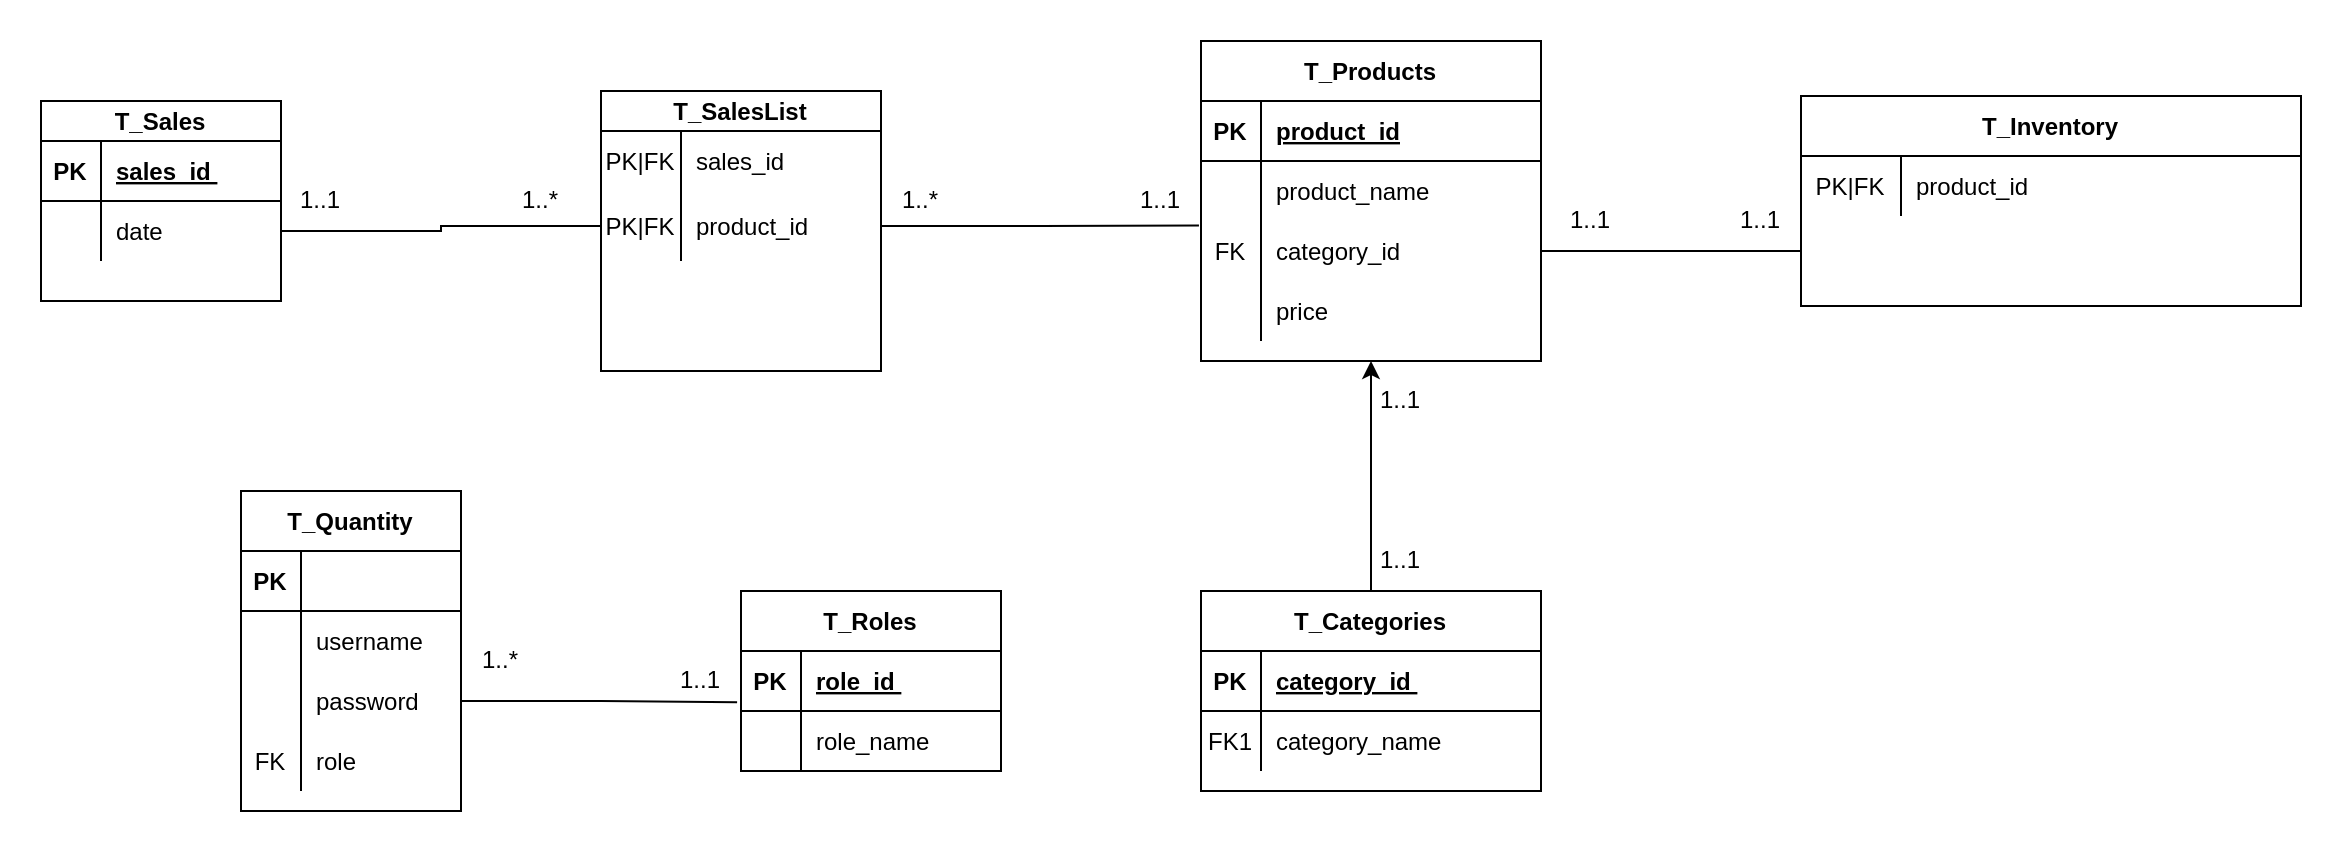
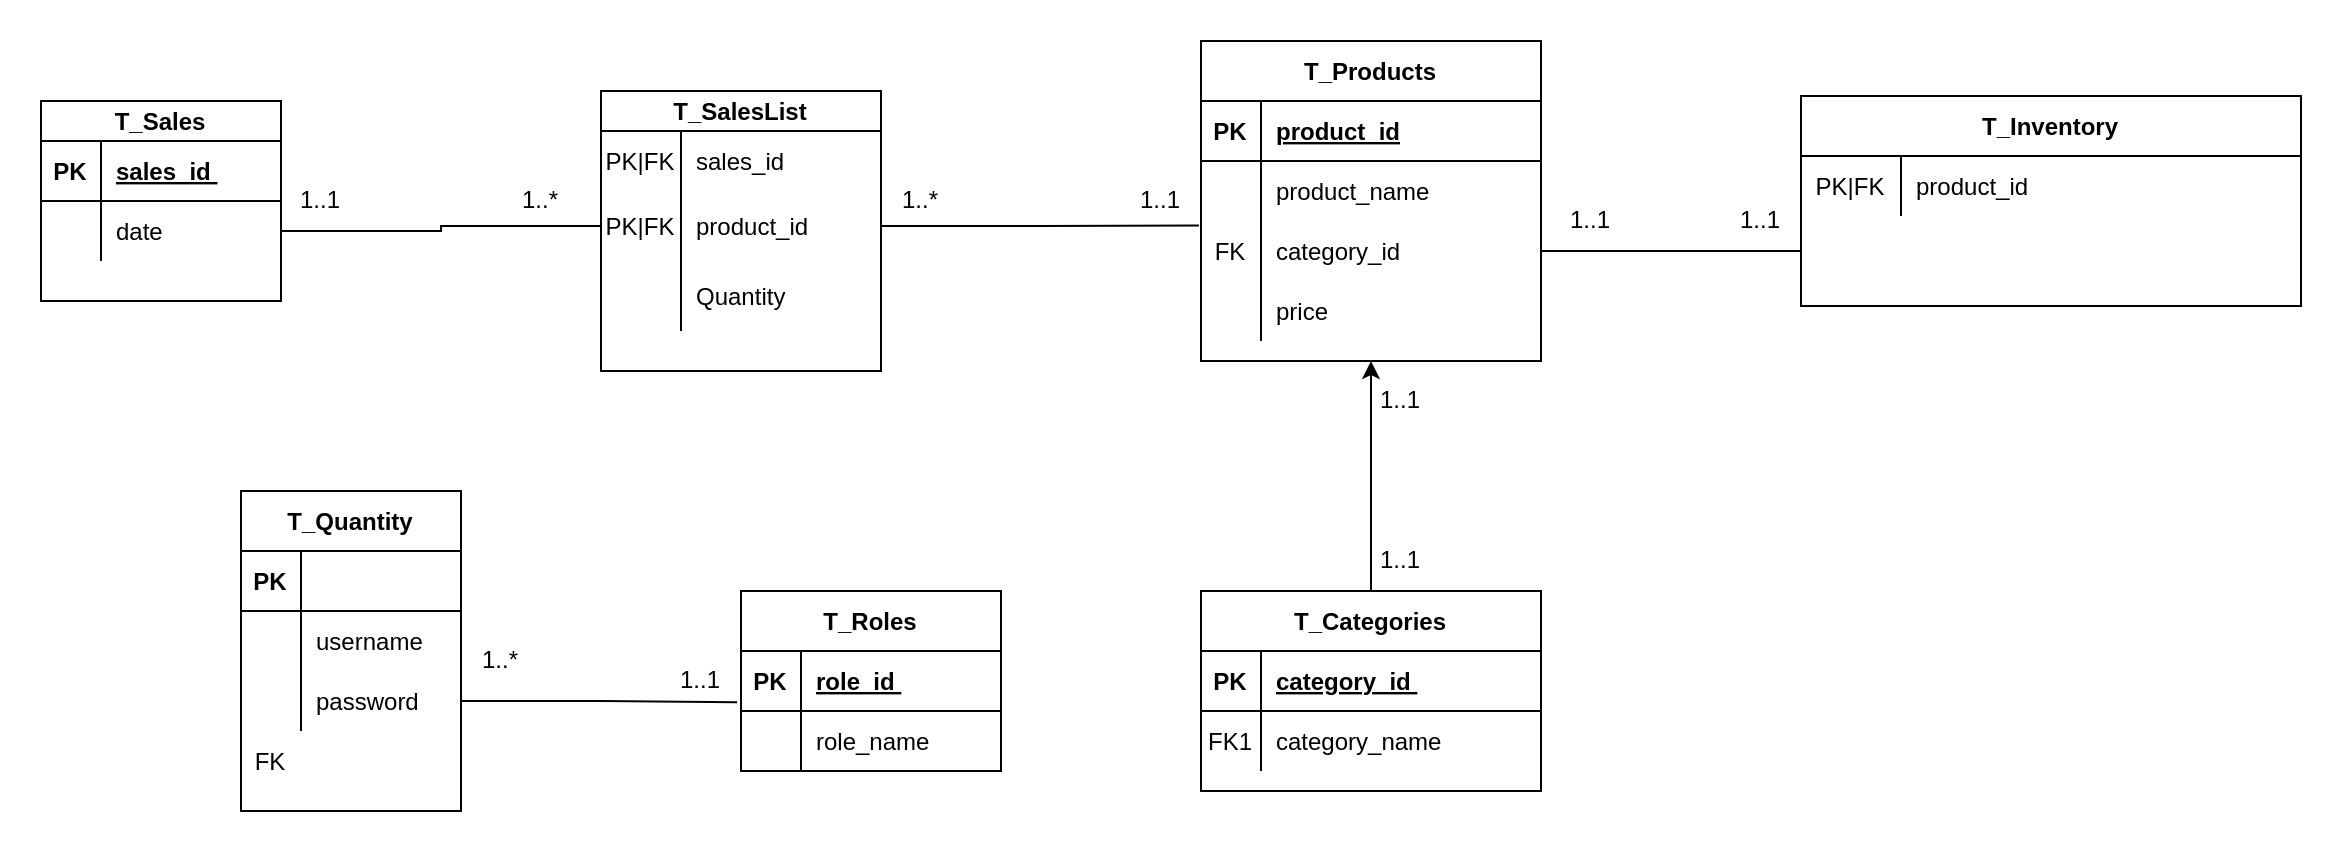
none -> (781, 296)
(381, 761) -> none
